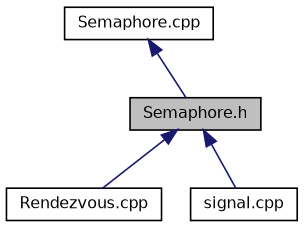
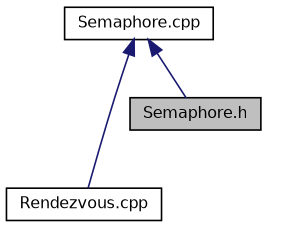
(133, 164) -> (108, 121)
(244, 204) -> none
